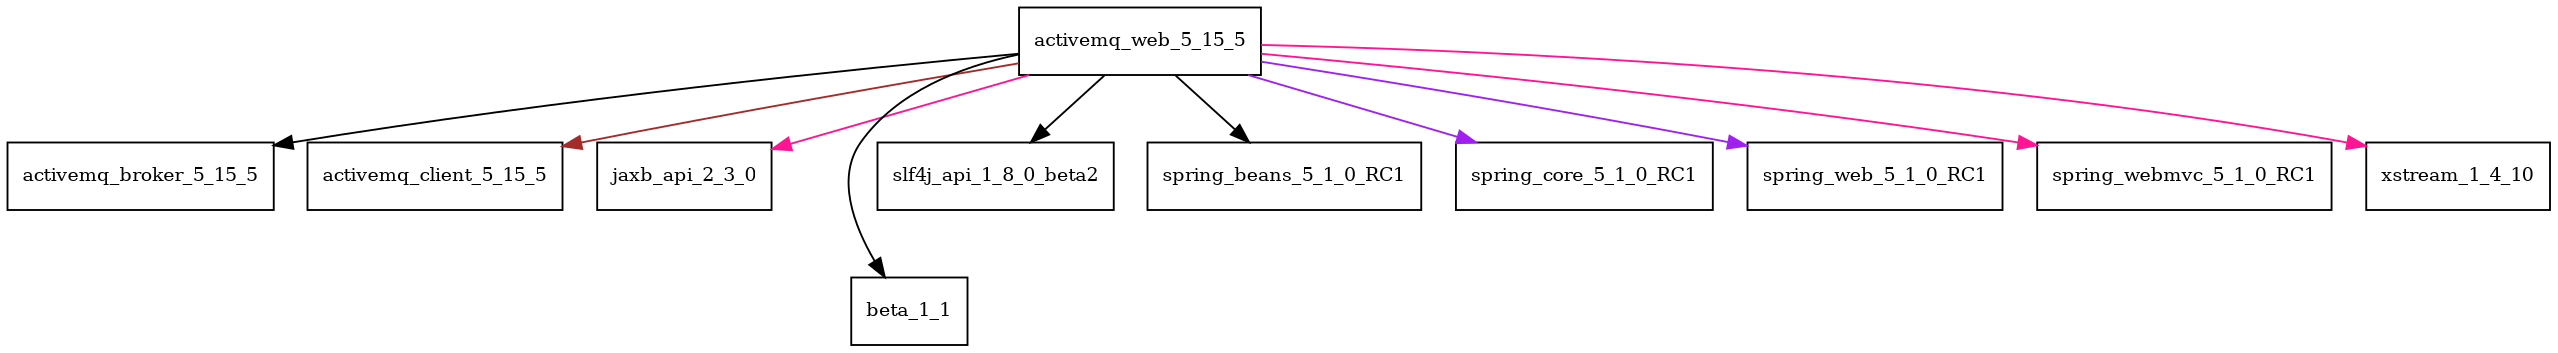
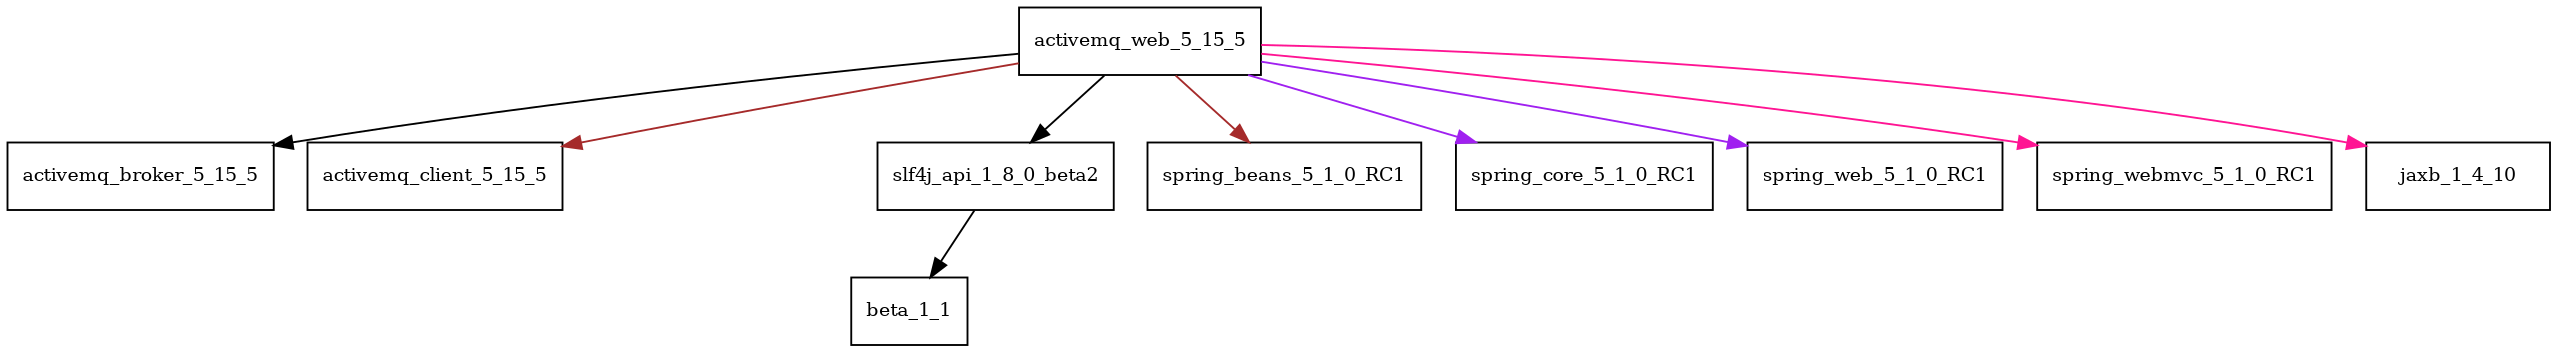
(1205, 102) -> (1205, 102)
(865, 138) -> (958, 236)
(684, 176) -> none
(2458, 176) -> (2458, 176)
